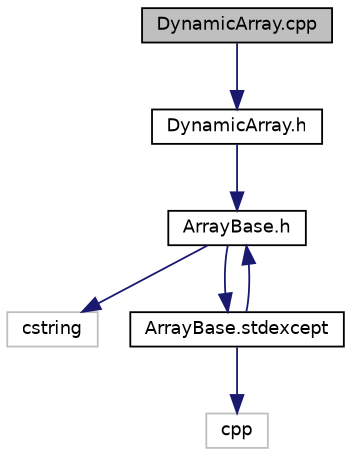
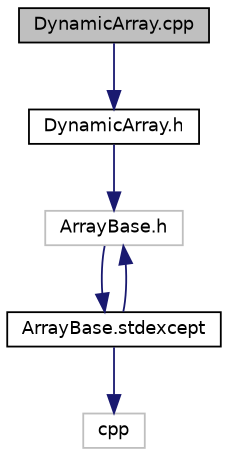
(237, 228) -> (114, 228)
(52, 329) -> none
